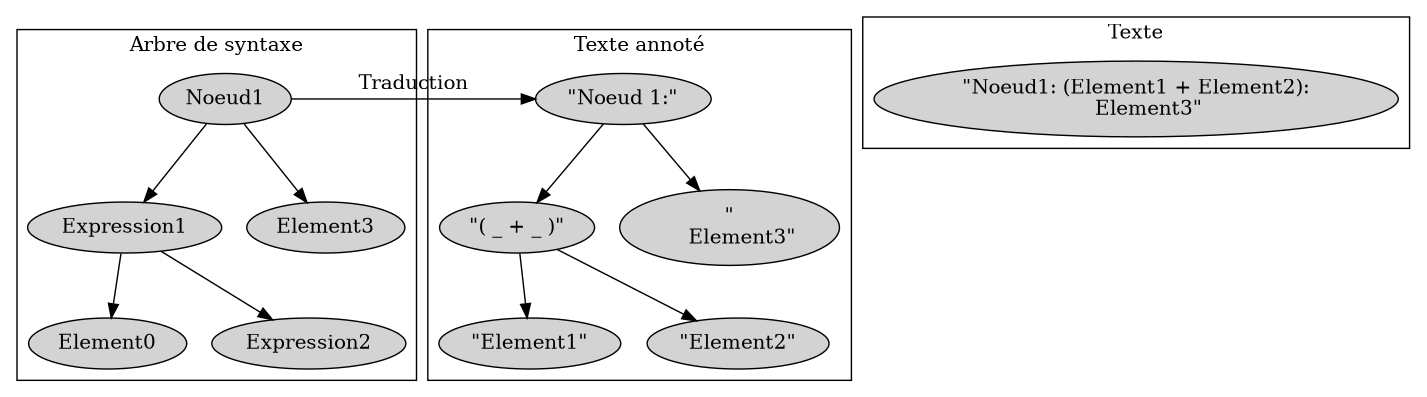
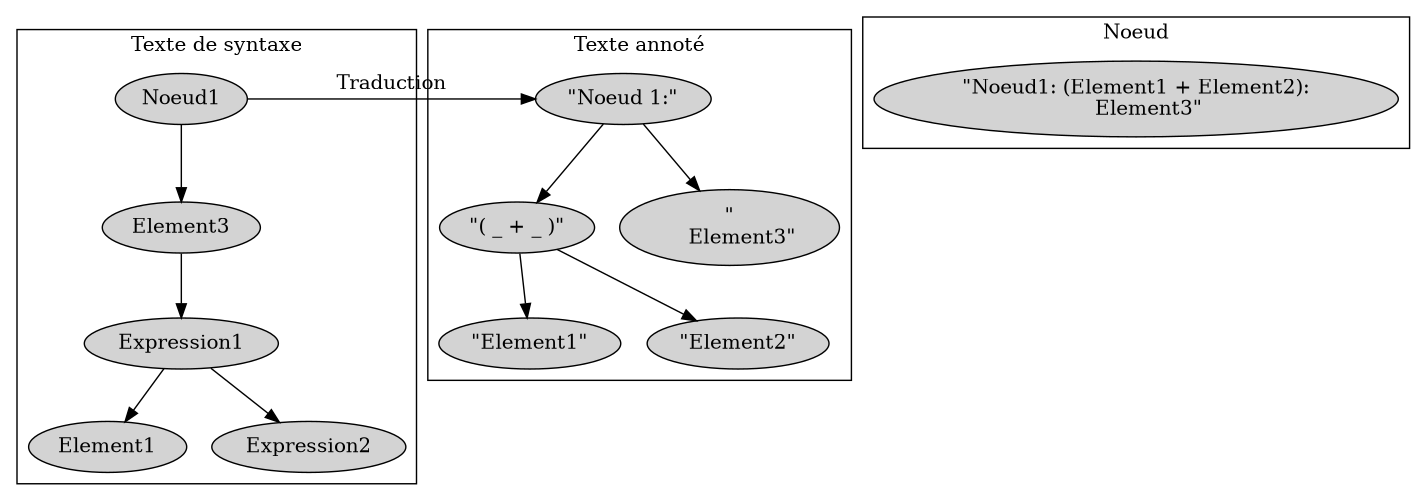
(1136, 33) -> (1136, 33)
(217, 46) -> (217, 46)
(180, 157) -> (181, 279)
(108, 344) -> (108, 447)
